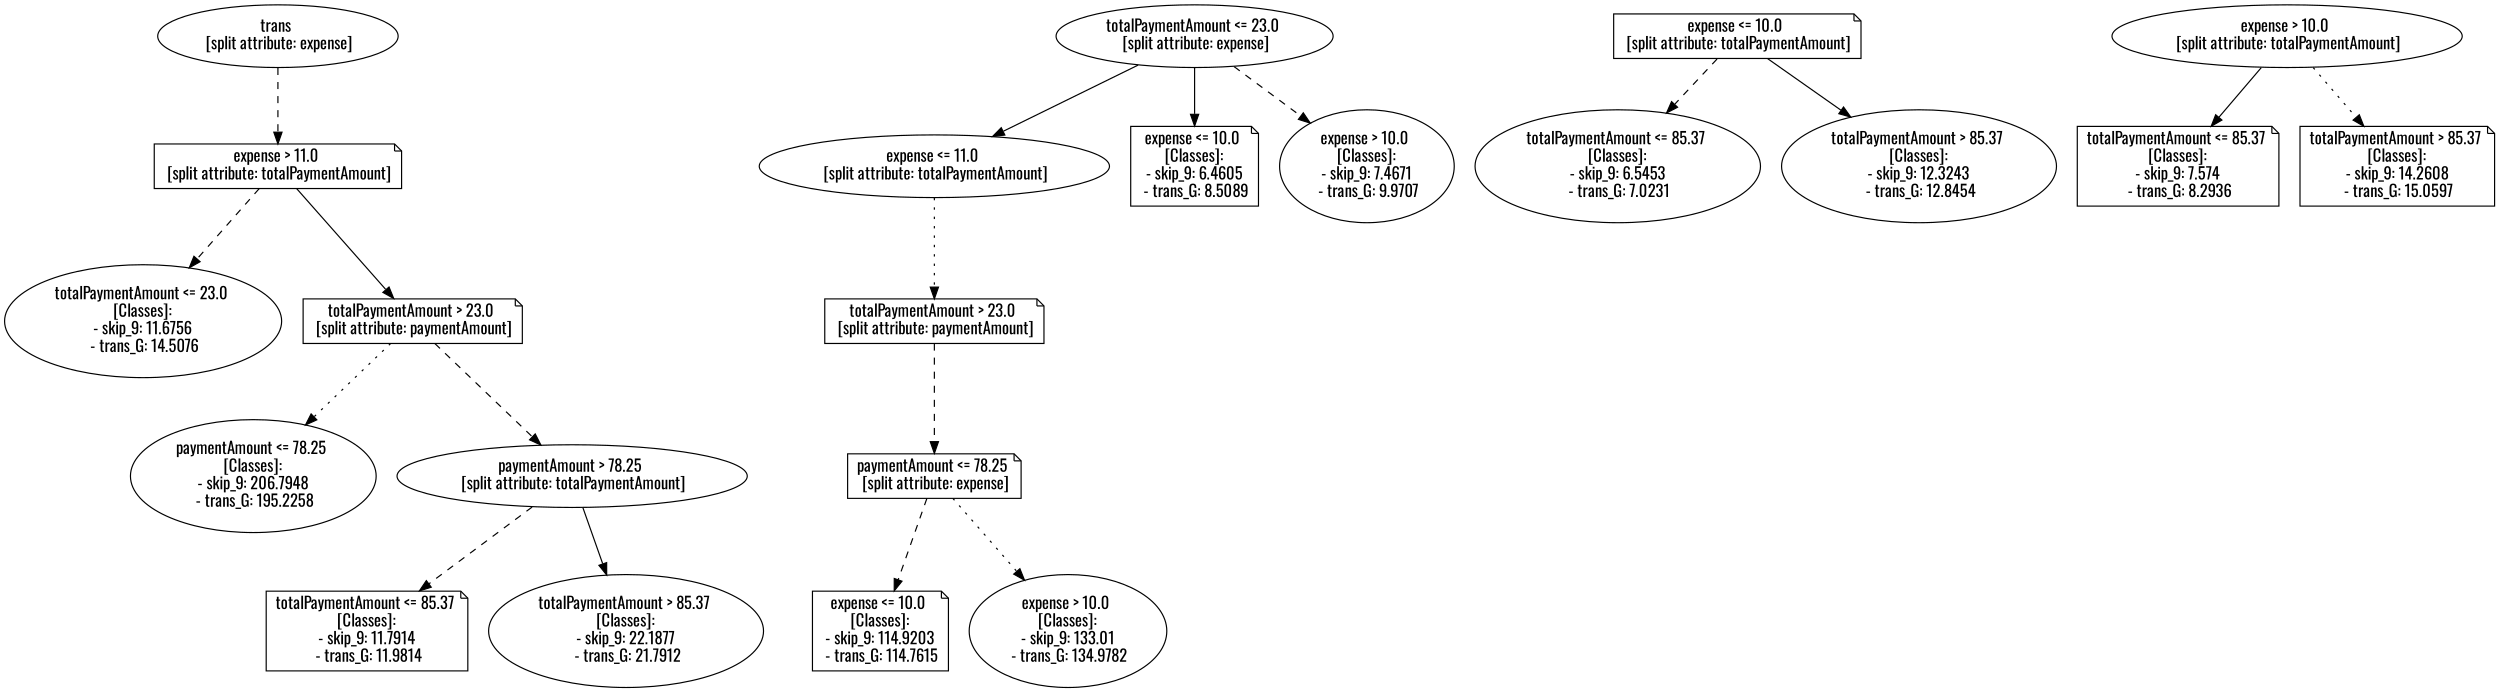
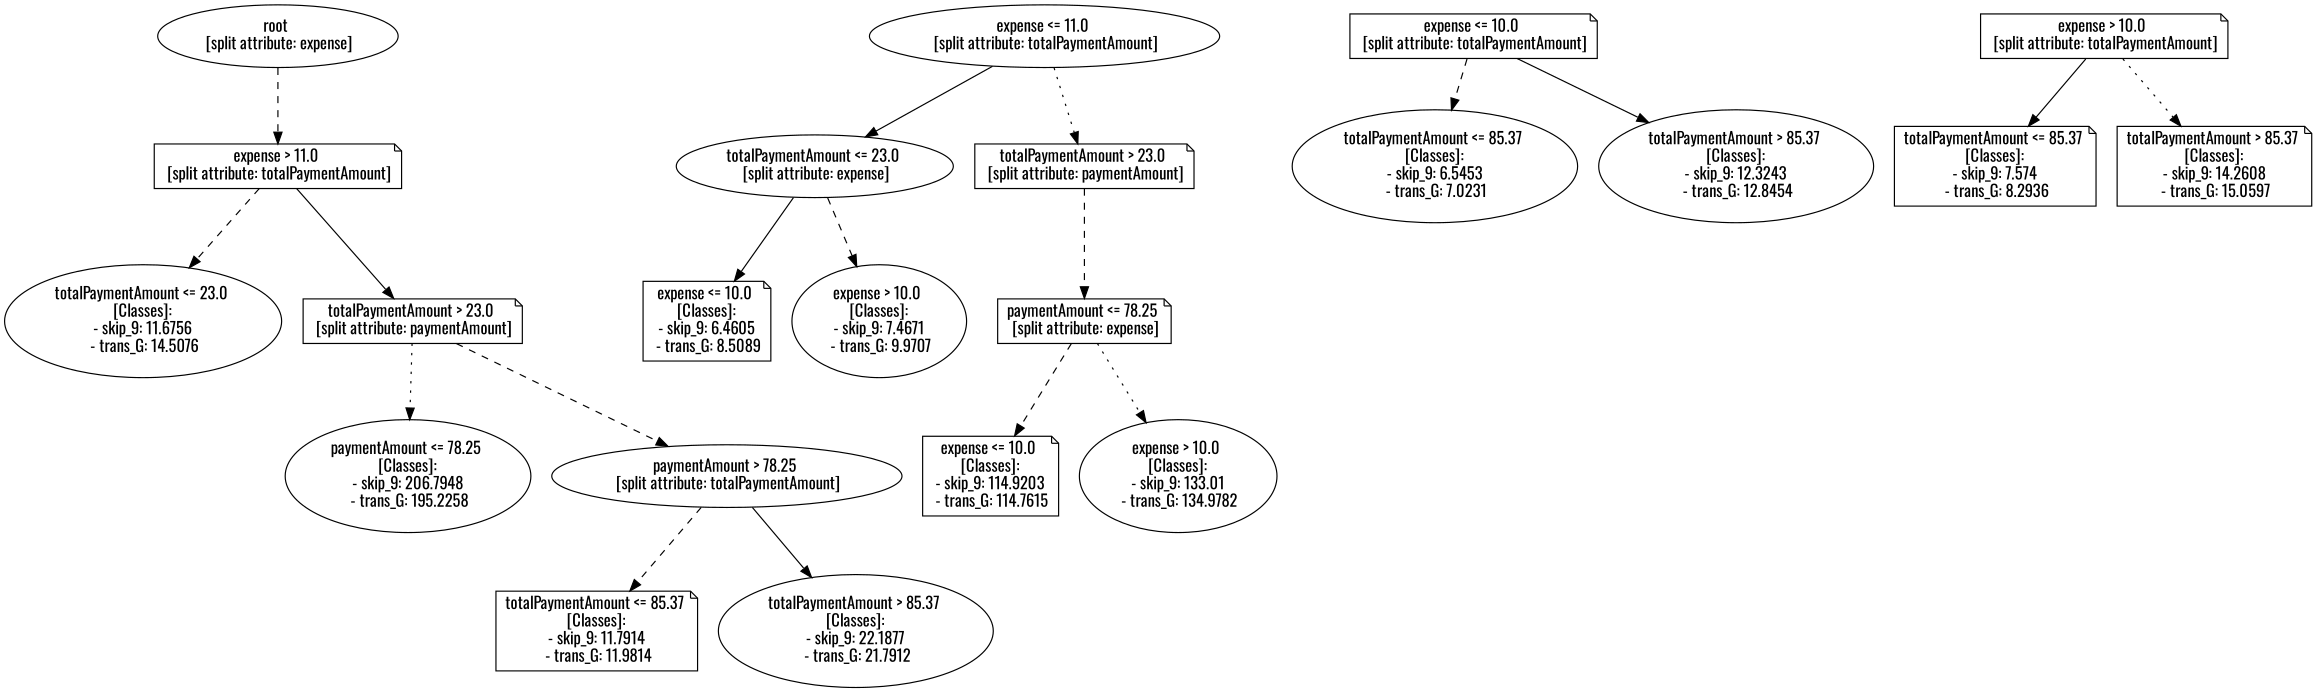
(278, 36) -> (278, 36)
(2287, 36) -> (2104, 36)
(1071, 98) -> (934, 99)
